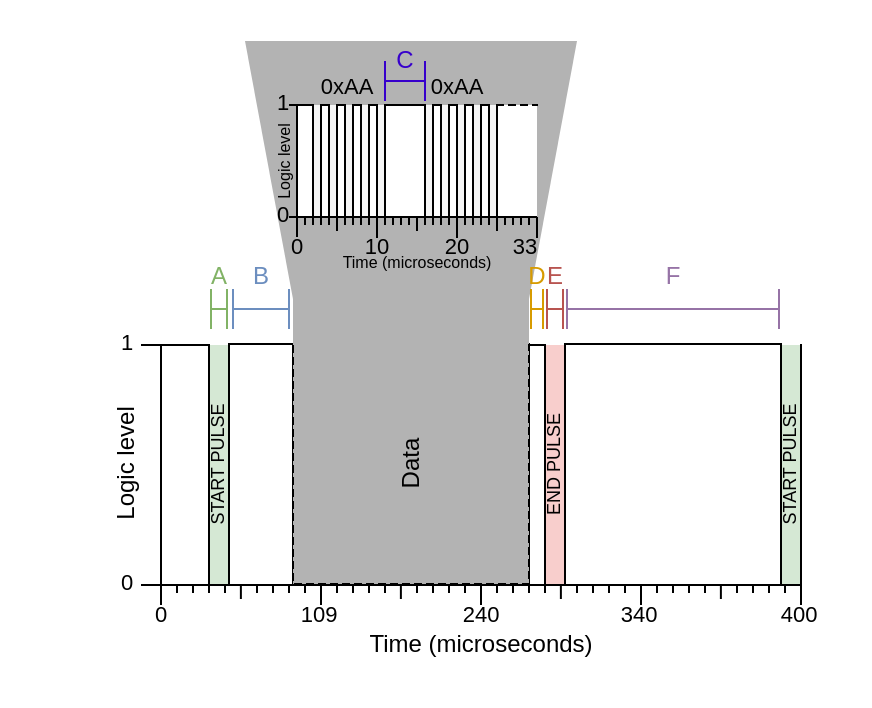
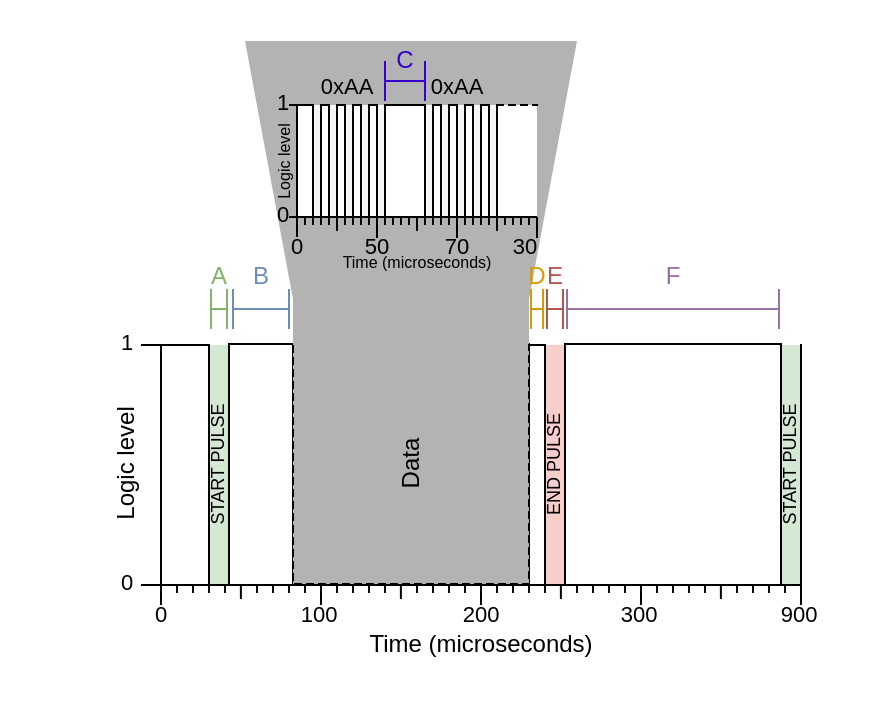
(378, 247) -> (378, 247)
(458, 247) -> (458, 247)
(526, 247) -> (526, 247)
(320, 615) -> (320, 615)
(482, 615) -> (482, 615)
(640, 615) -> (640, 615)
(800, 615) -> (800, 615)
